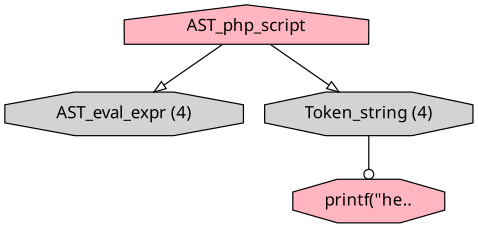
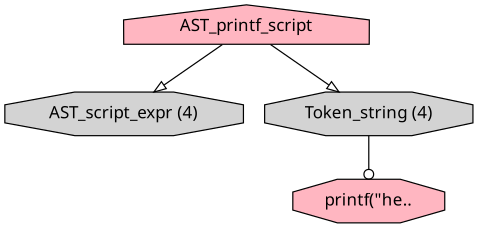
(246, 27) -> (246, 27)
(124, 114) -> (124, 114)
